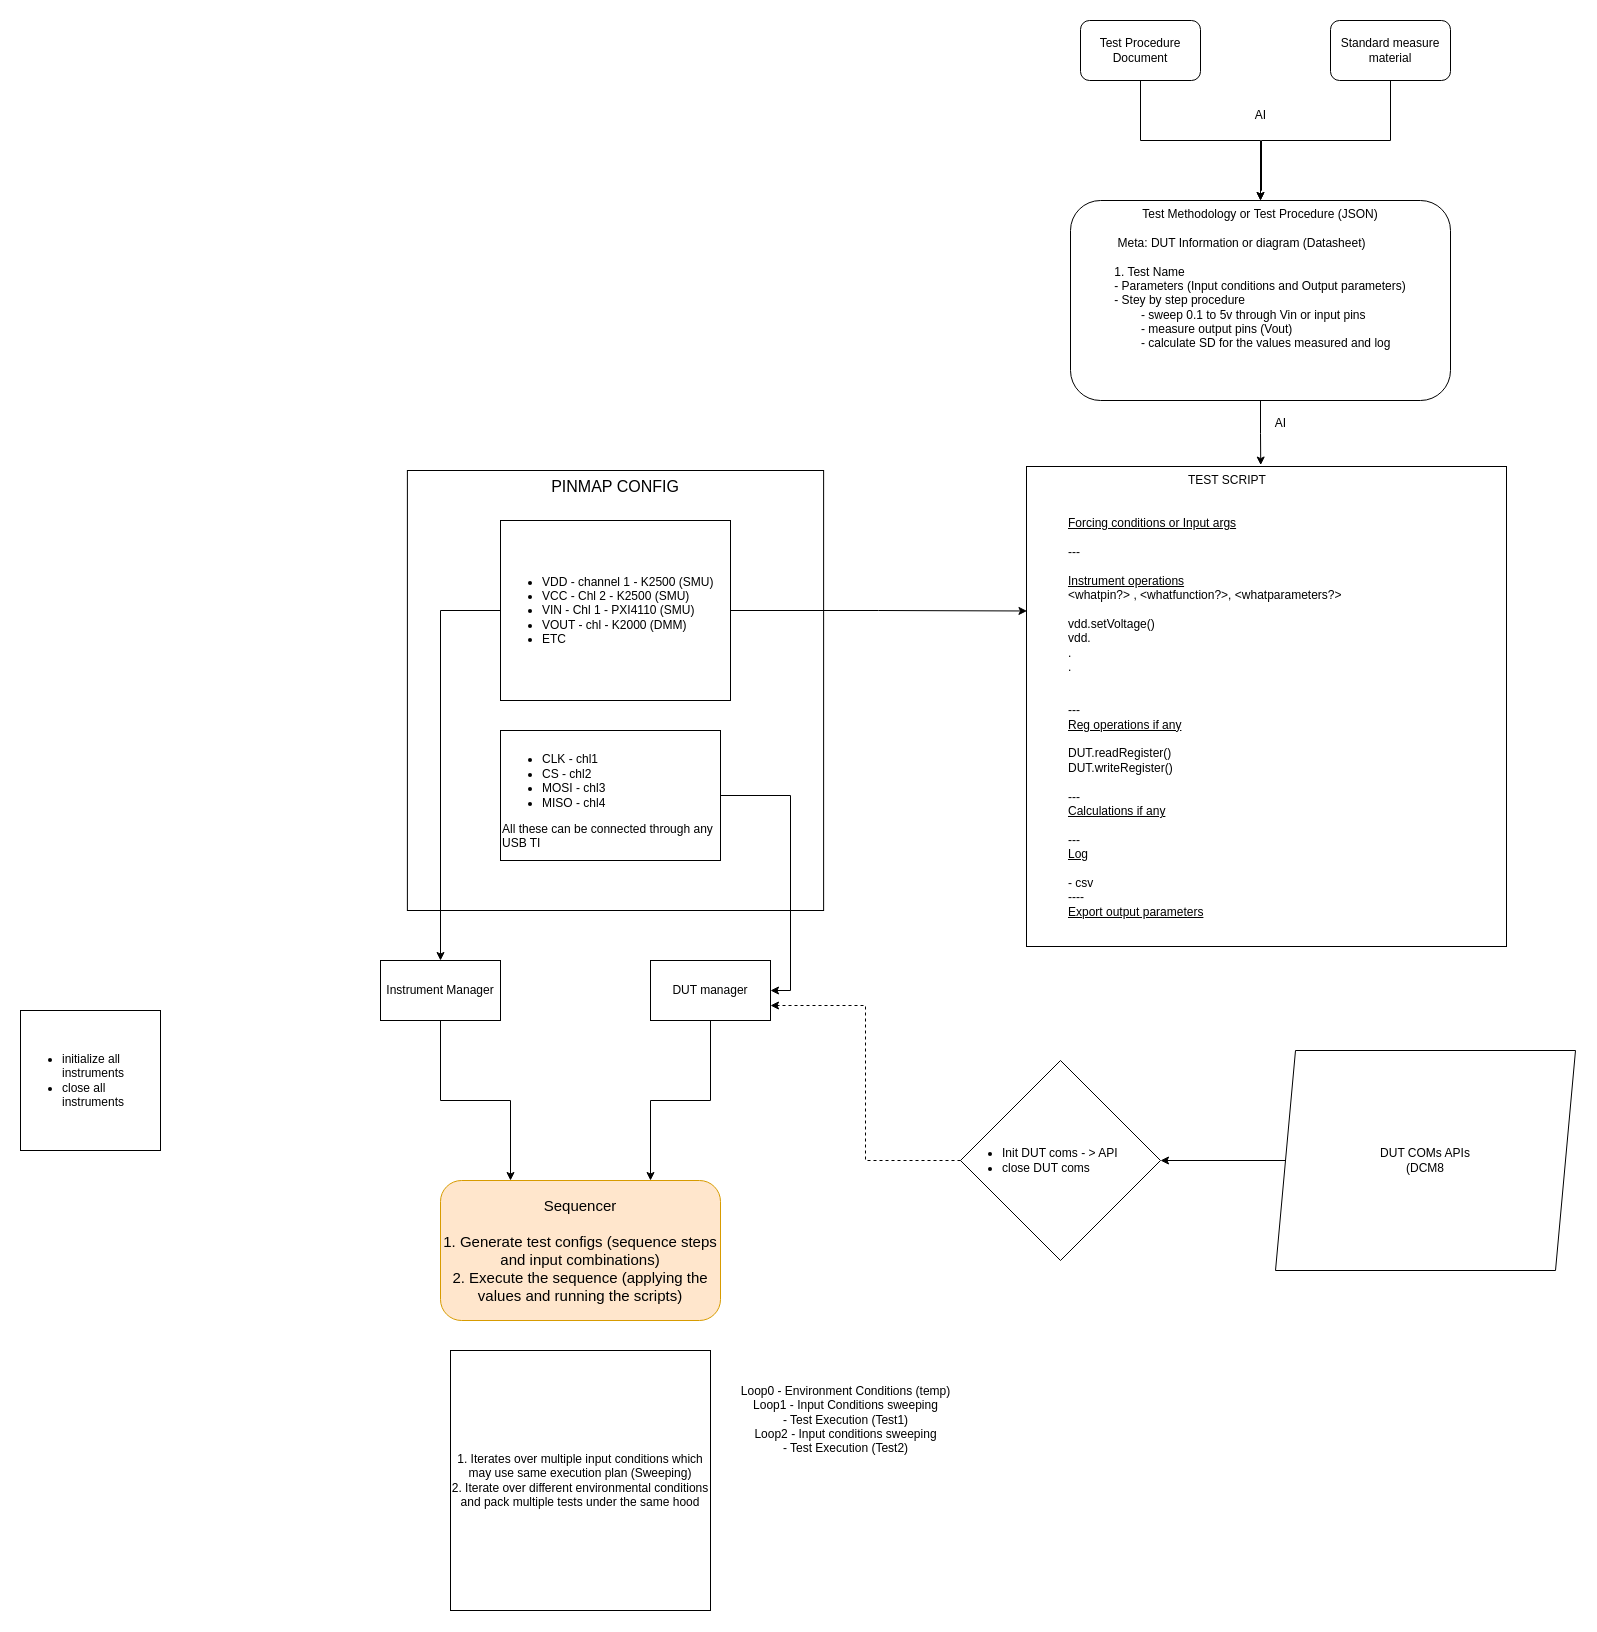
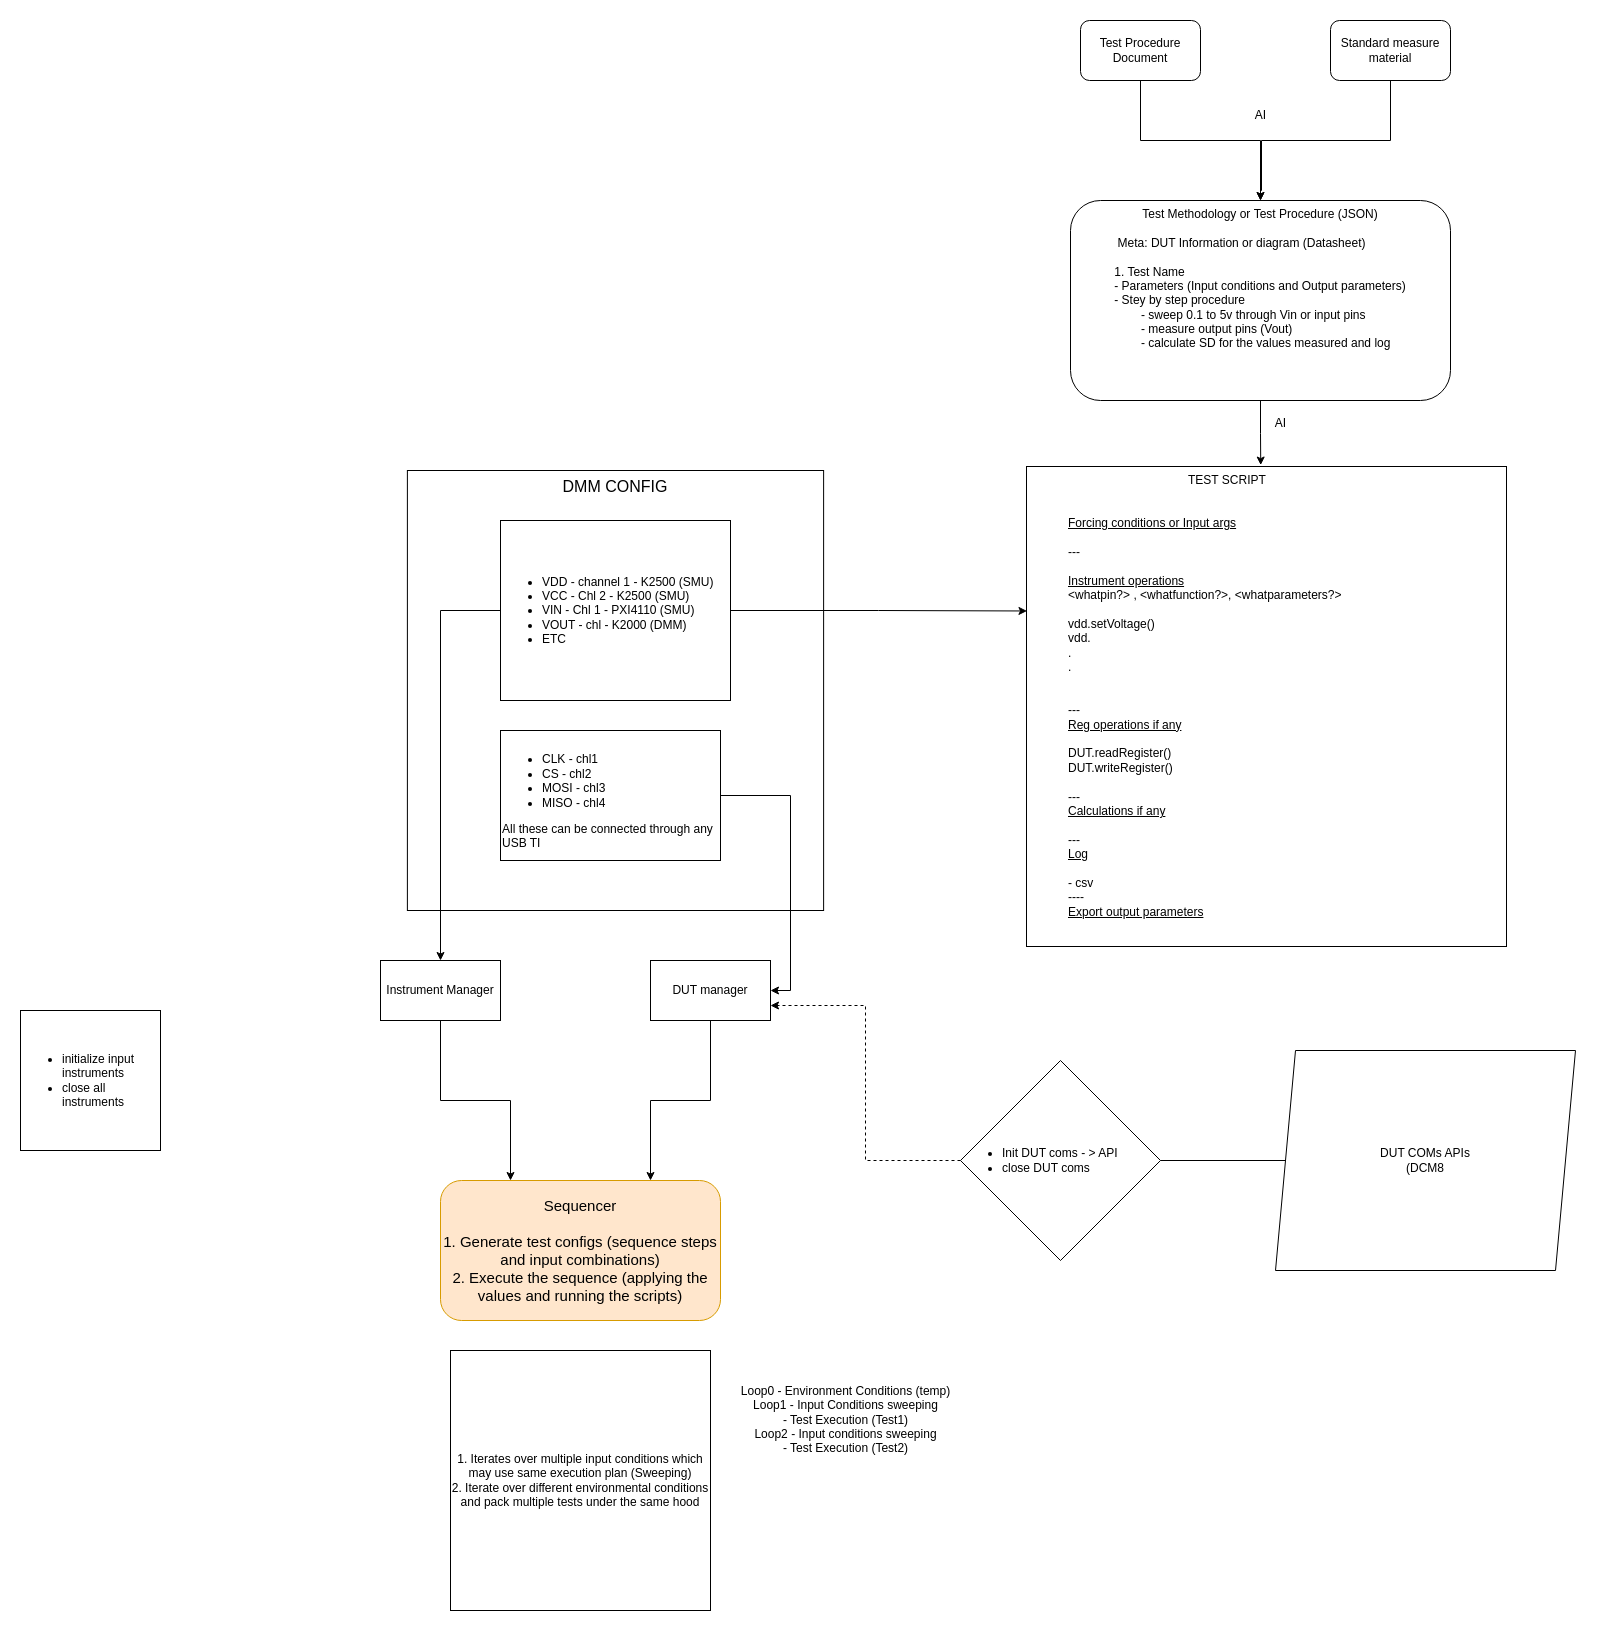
(616, 485) -> (616, 485)
(92, 1081) -> (92, 1081)
(1168, 1161) -> (1166, 1161)
